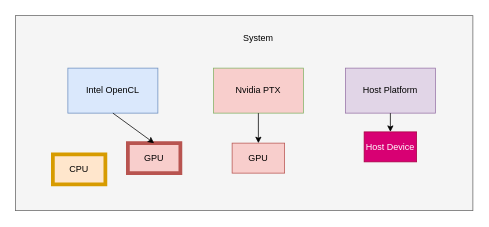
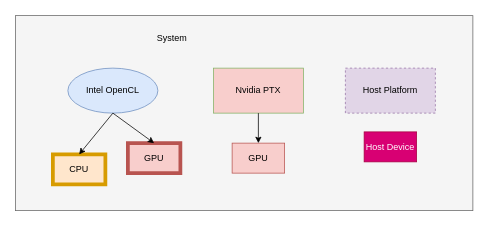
(258, 38) -> (172, 38)
(113, 90) -> (113, 90)
(390, 90) -> (390, 90)
(390, 119) -> none
none -> (97, 132)
